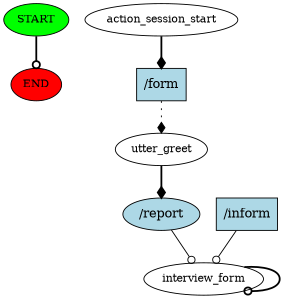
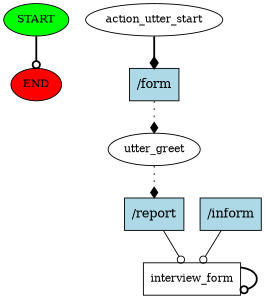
(161, 20) -> (154, 20)
(161, 176) -> (154, 176)
(161, 214) -> (154, 214)
(204, 279) -> (192, 279)
